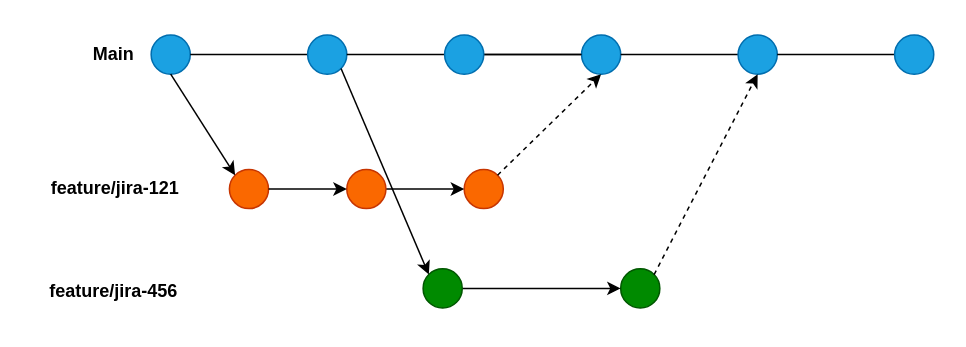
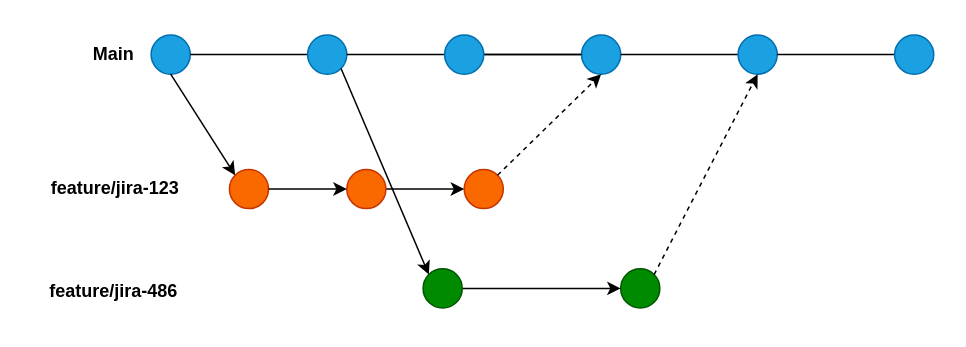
(116, 188) -> (116, 188)
(114, 292) -> (114, 292)
